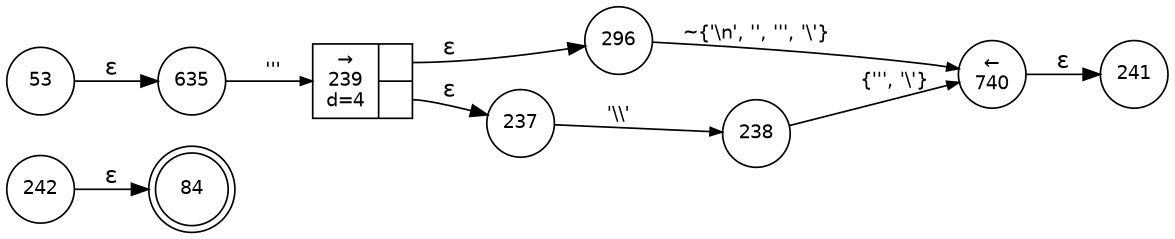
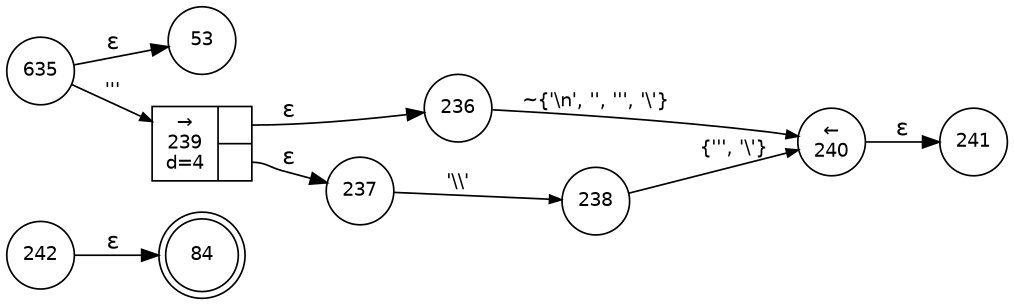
(619, 41) -> (458, 108)
(992, 74) -> (832, 142)
(108, 81) -> (113, 57)
